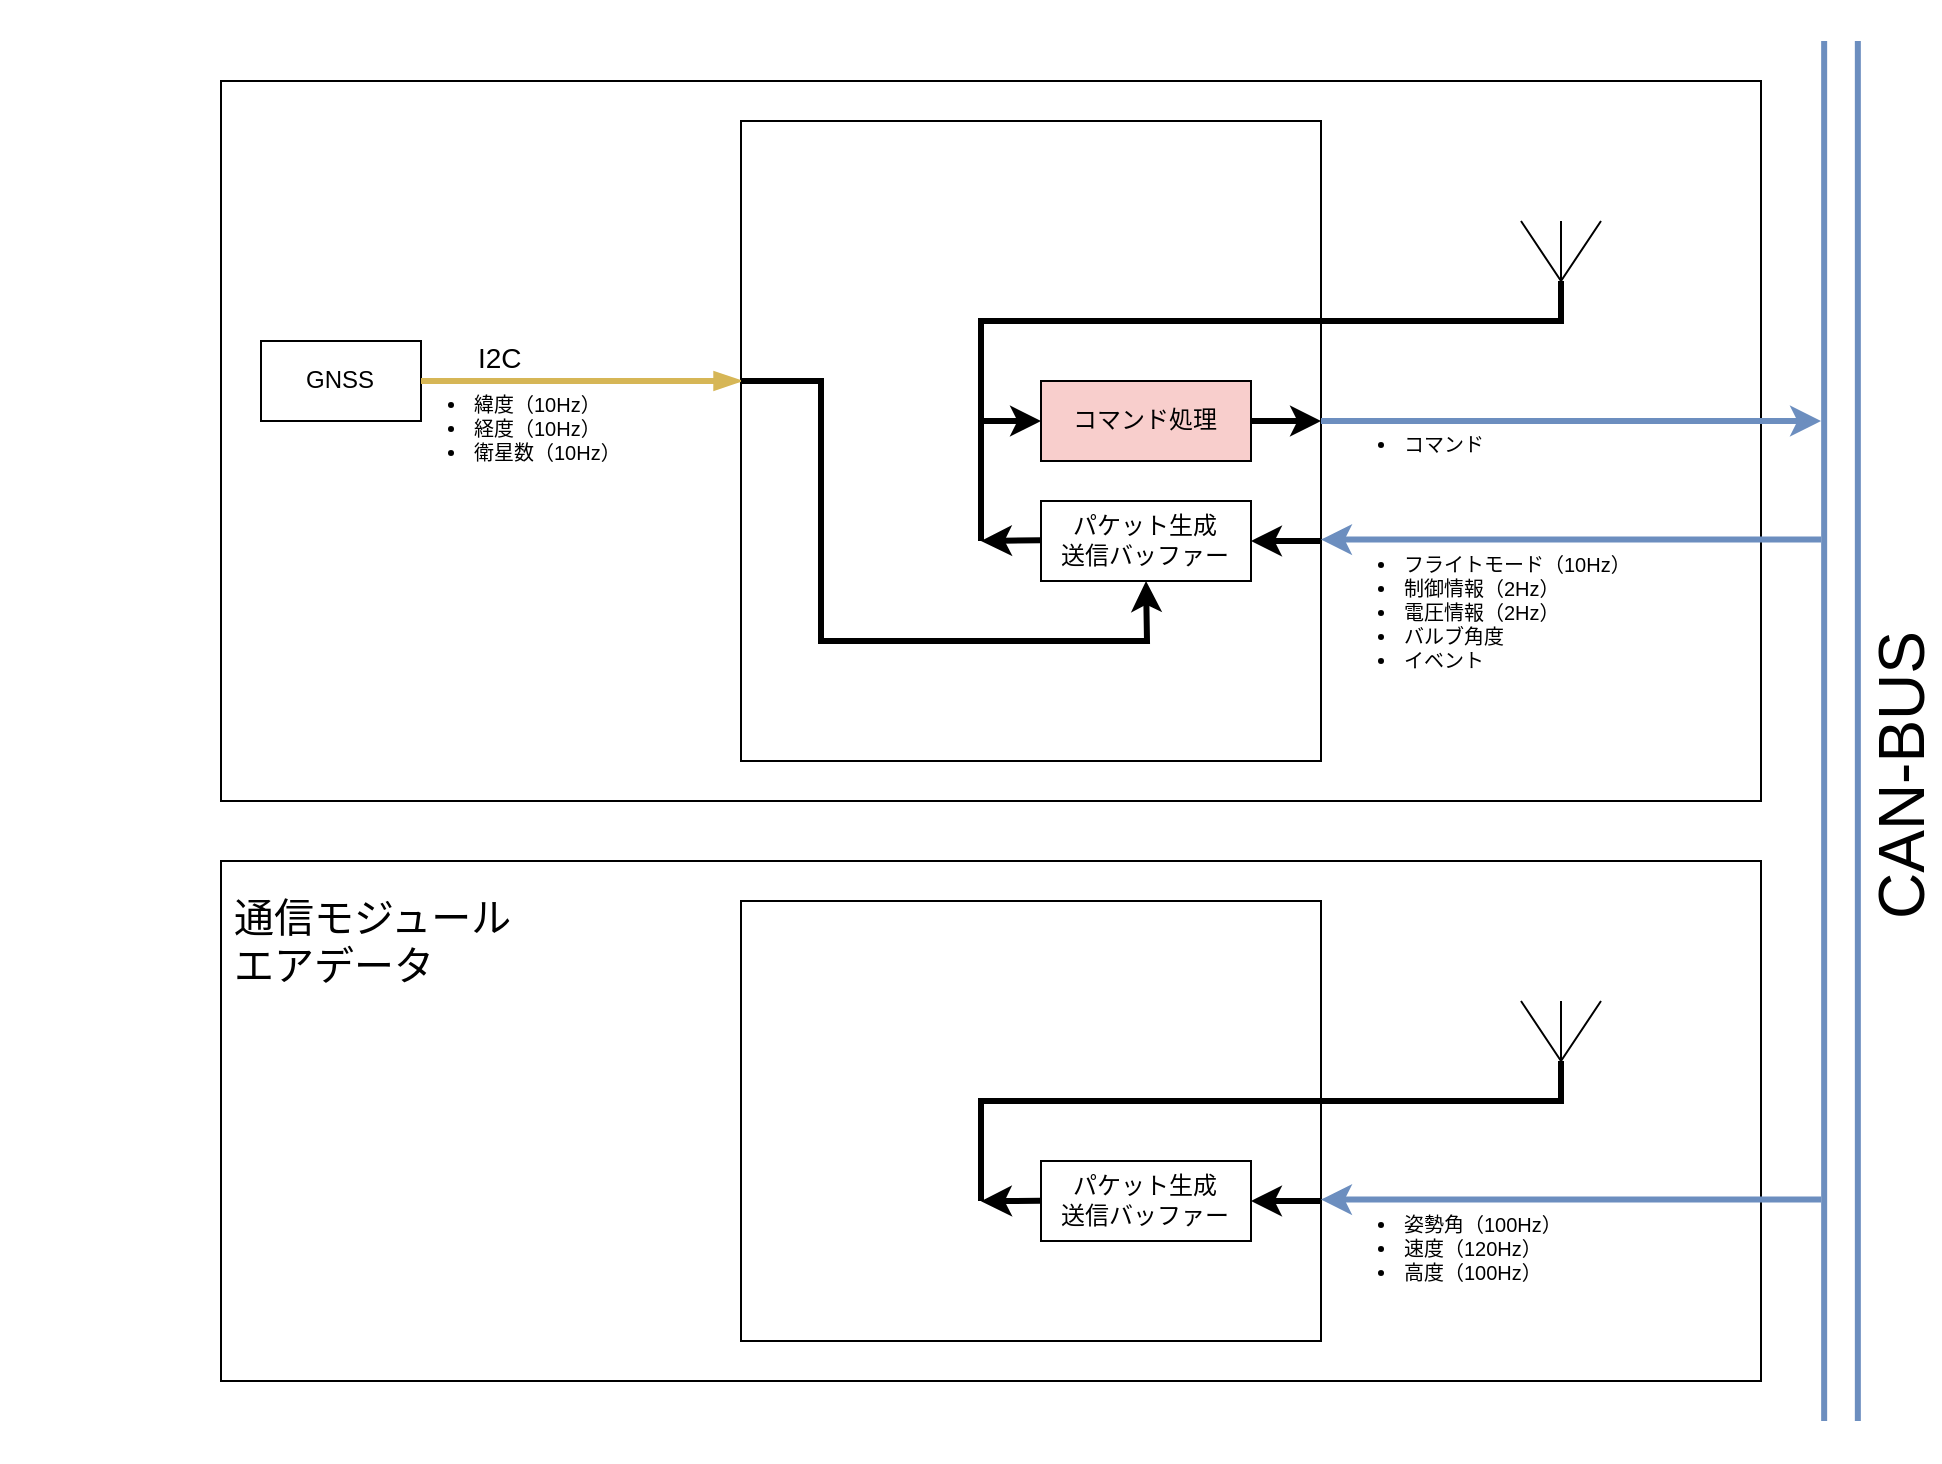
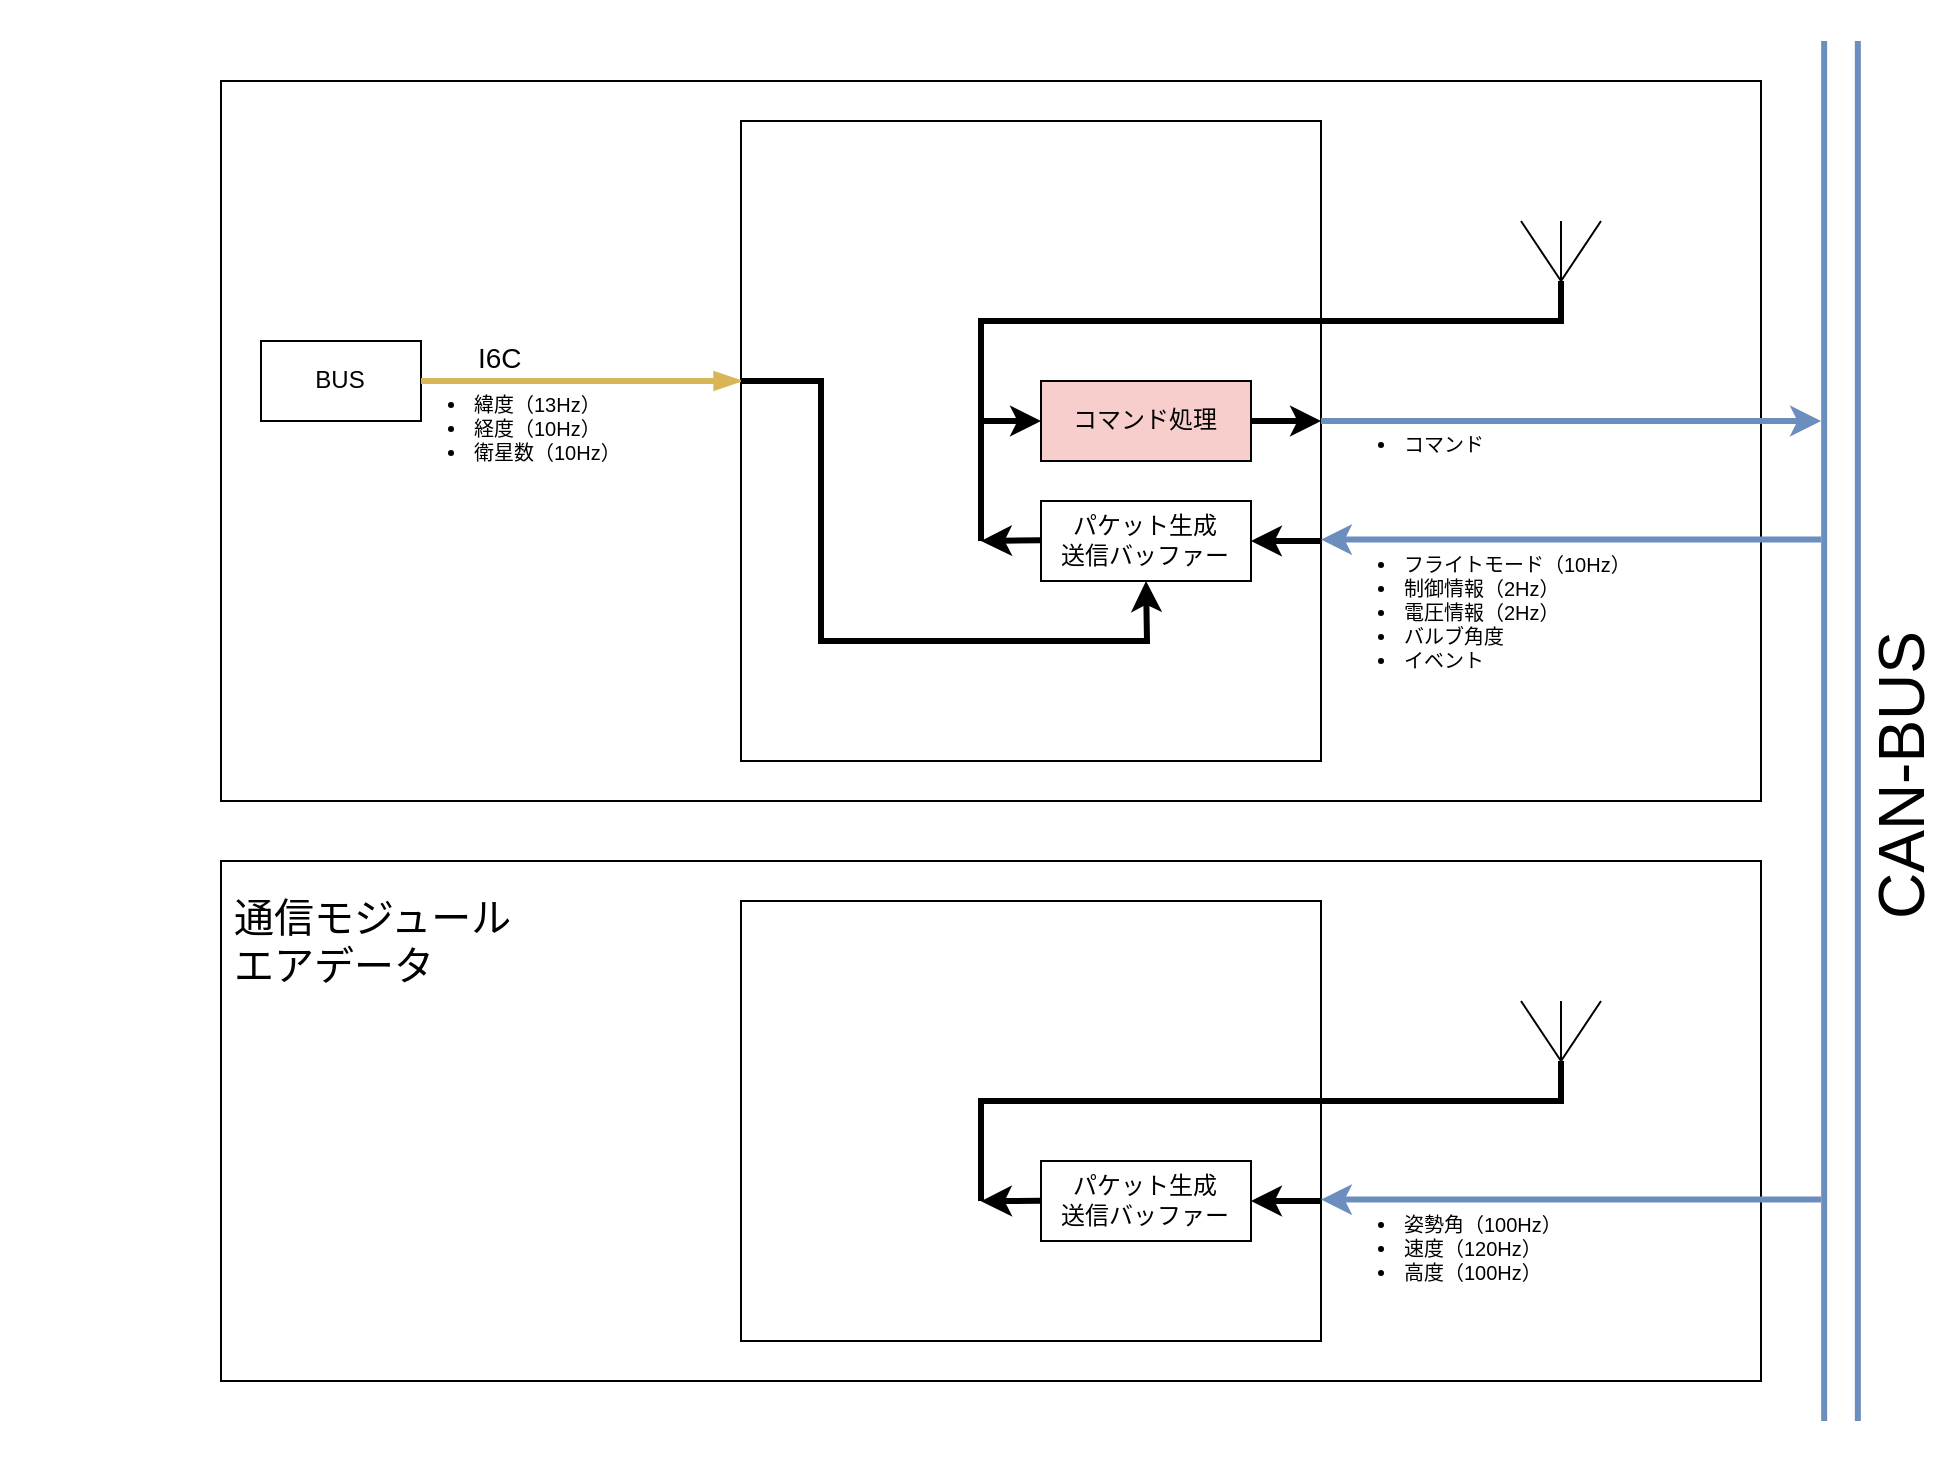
(503, 358) -> (503, 358)
(341, 381) -> (341, 381)
(467, 411) -> (467, 411)
